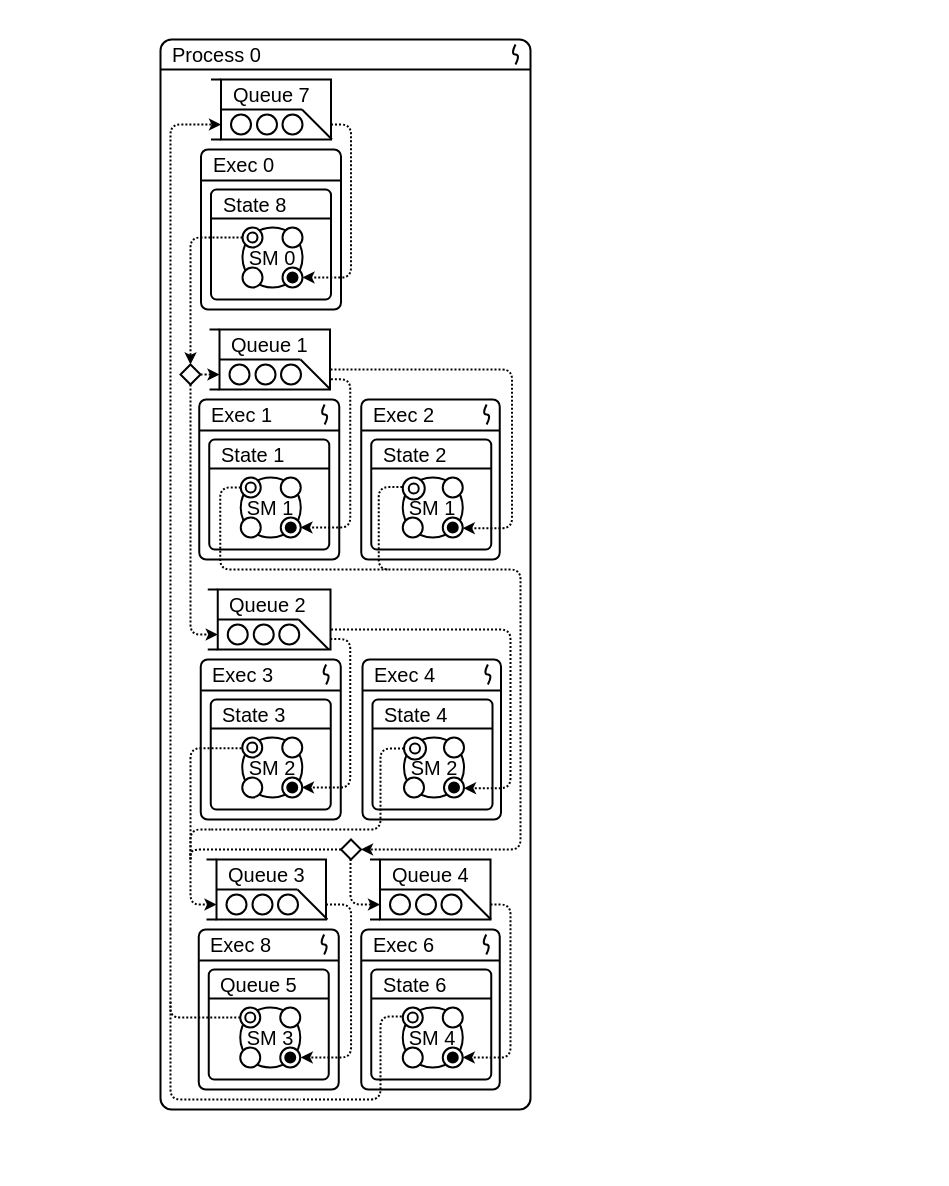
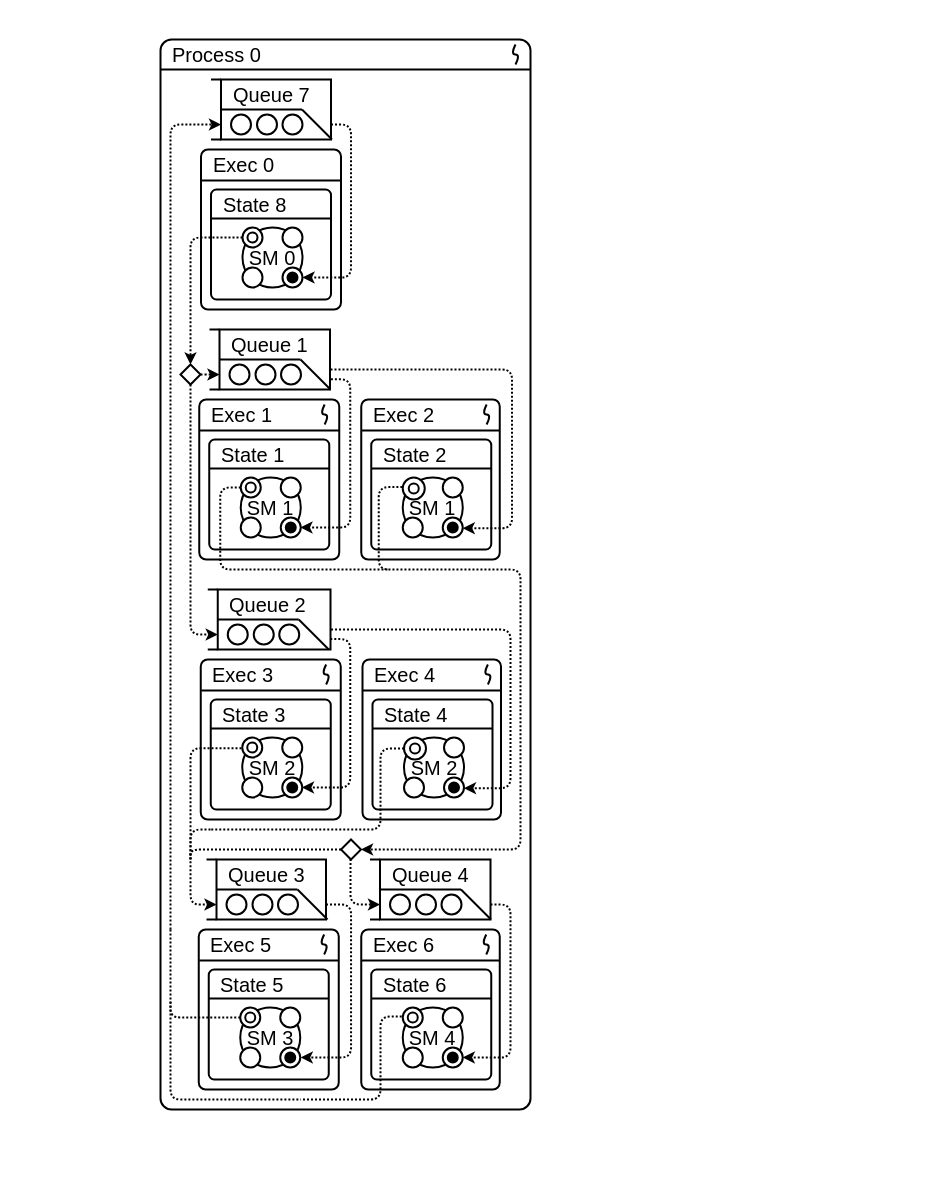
(242, 945) -> (242, 945)
(257, 985) -> (257, 985)
